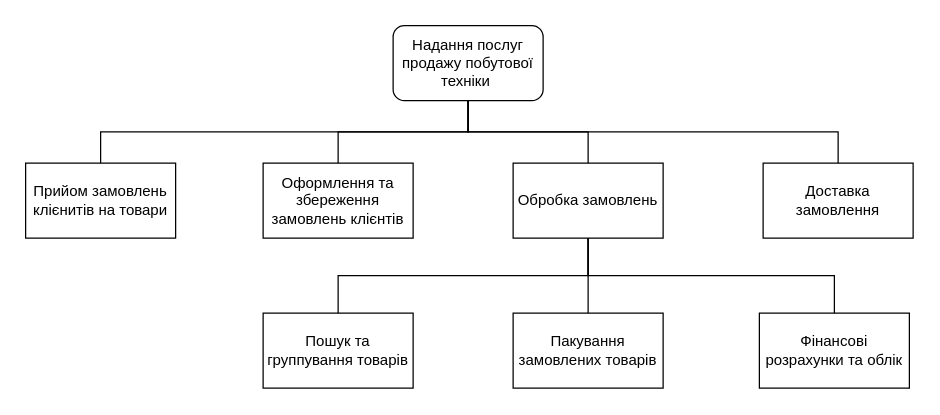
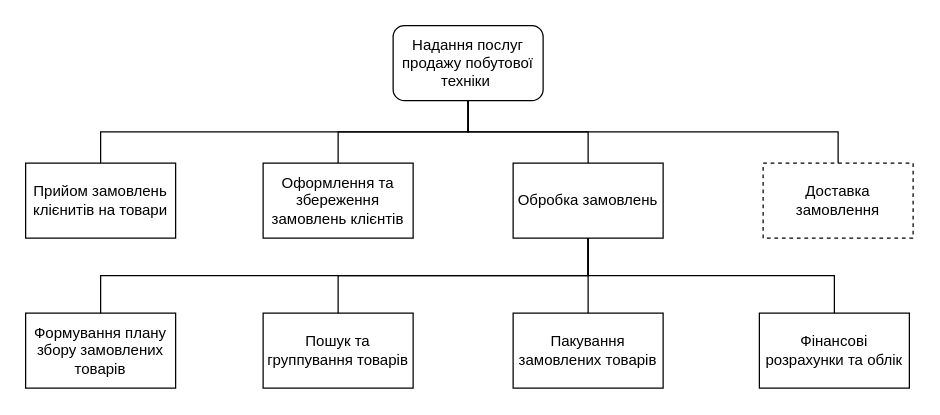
(838, 201) -> (838, 201)
none -> (199, 276)
none -> (101, 351)
